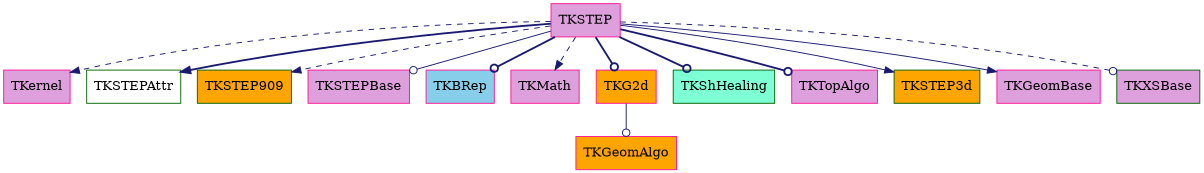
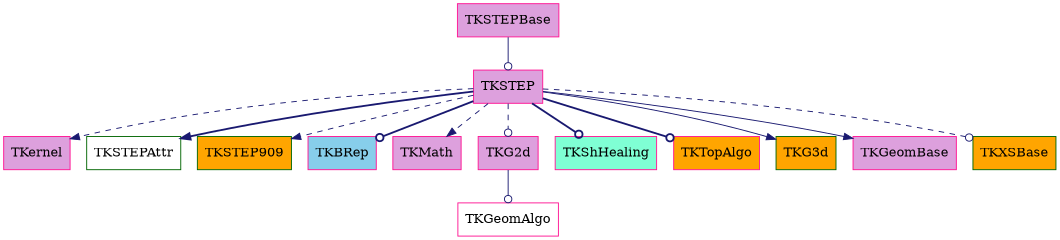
(484, 50) -> (508, 50)
(604, 50) -> (508, 116)
(626, 87) -> (508, 153)
(724, 87) -> (606, 153)
(835, 87) -> (717, 153)
(937, 87) -> (806, 153)
(1158, 87) -> (1014, 153)
(626, 153) -> (508, 219)
